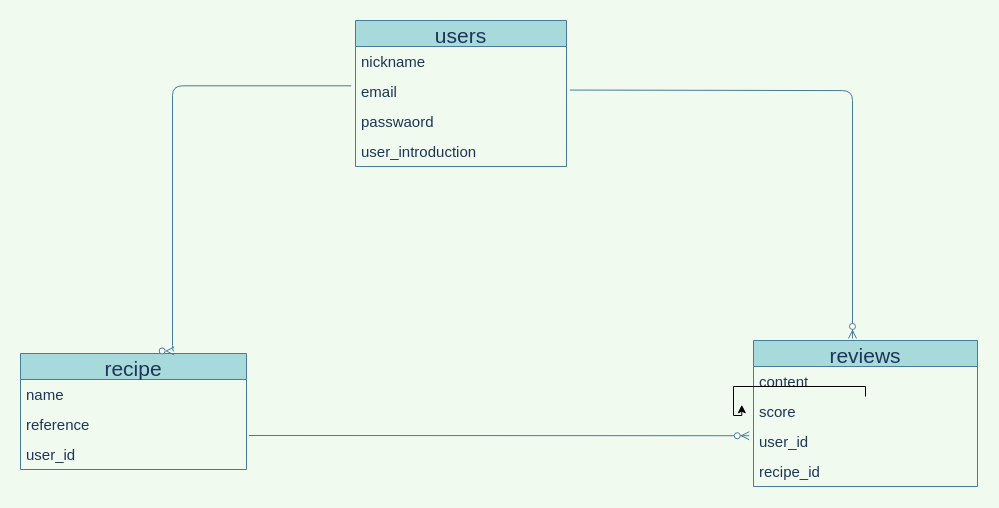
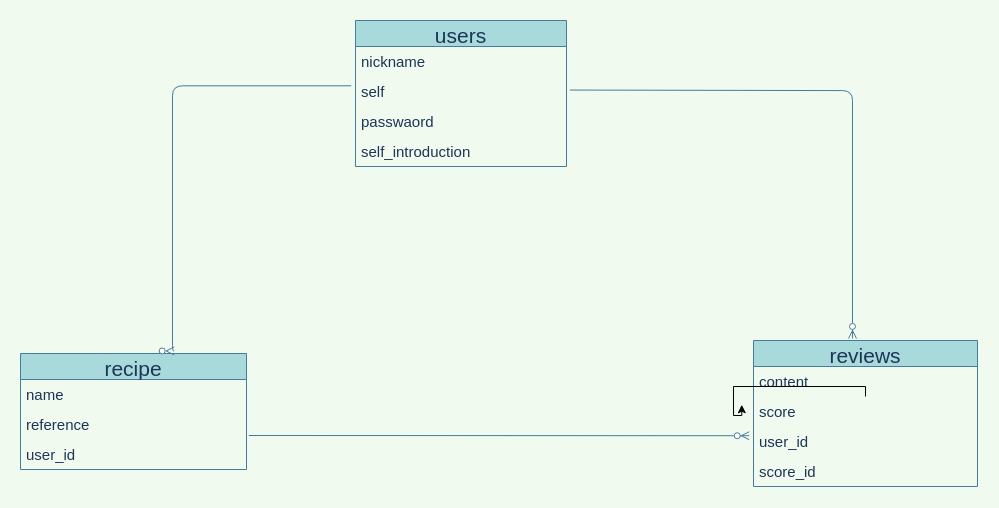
(378, 92) -> (376, 92)
(429, 152) -> (427, 152)
(793, 472) -> (791, 472)
